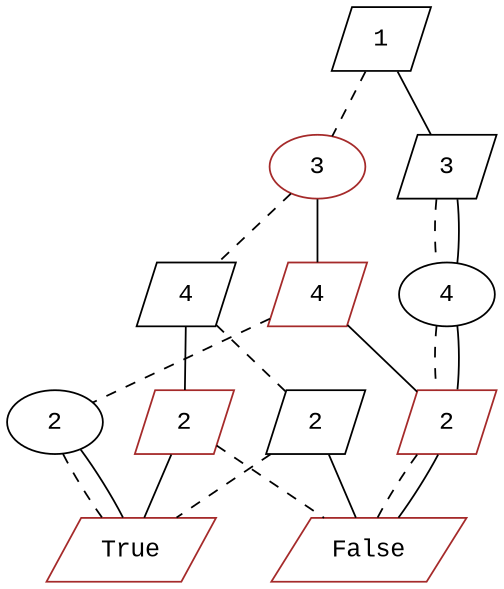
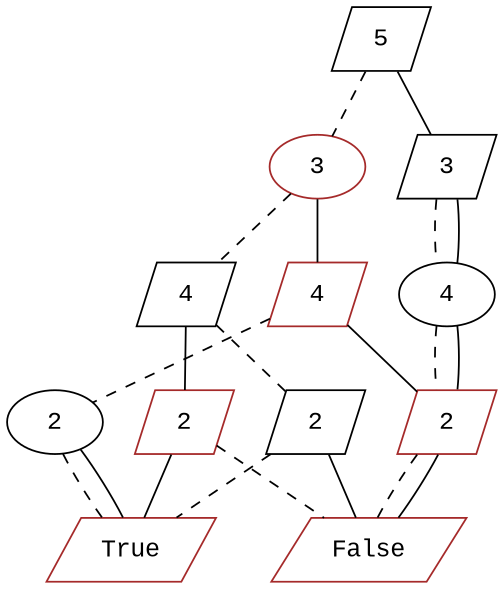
(381, 39) -> (381, 39)
